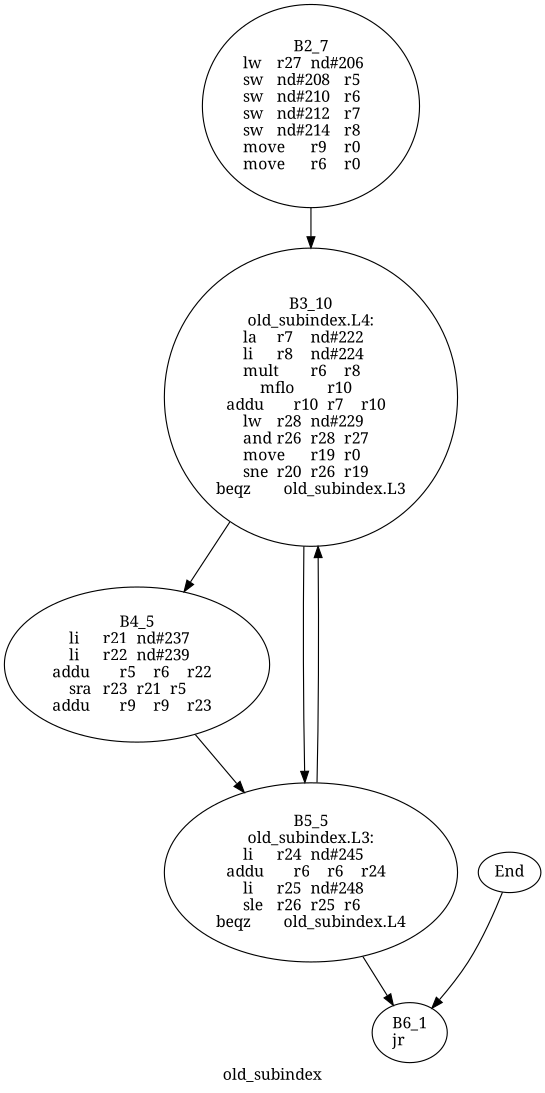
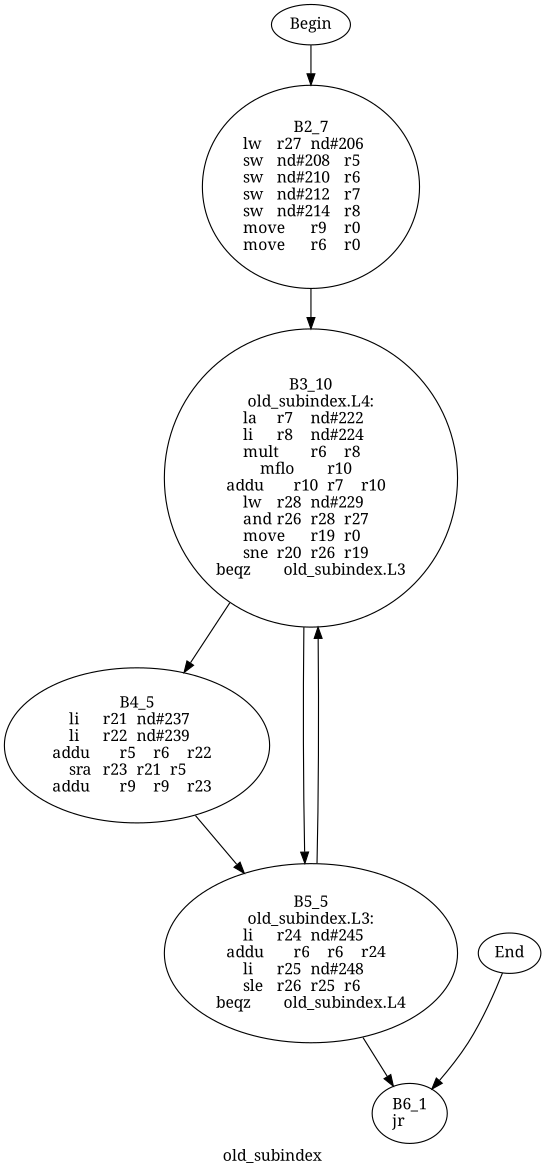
none -> (311, 25)
